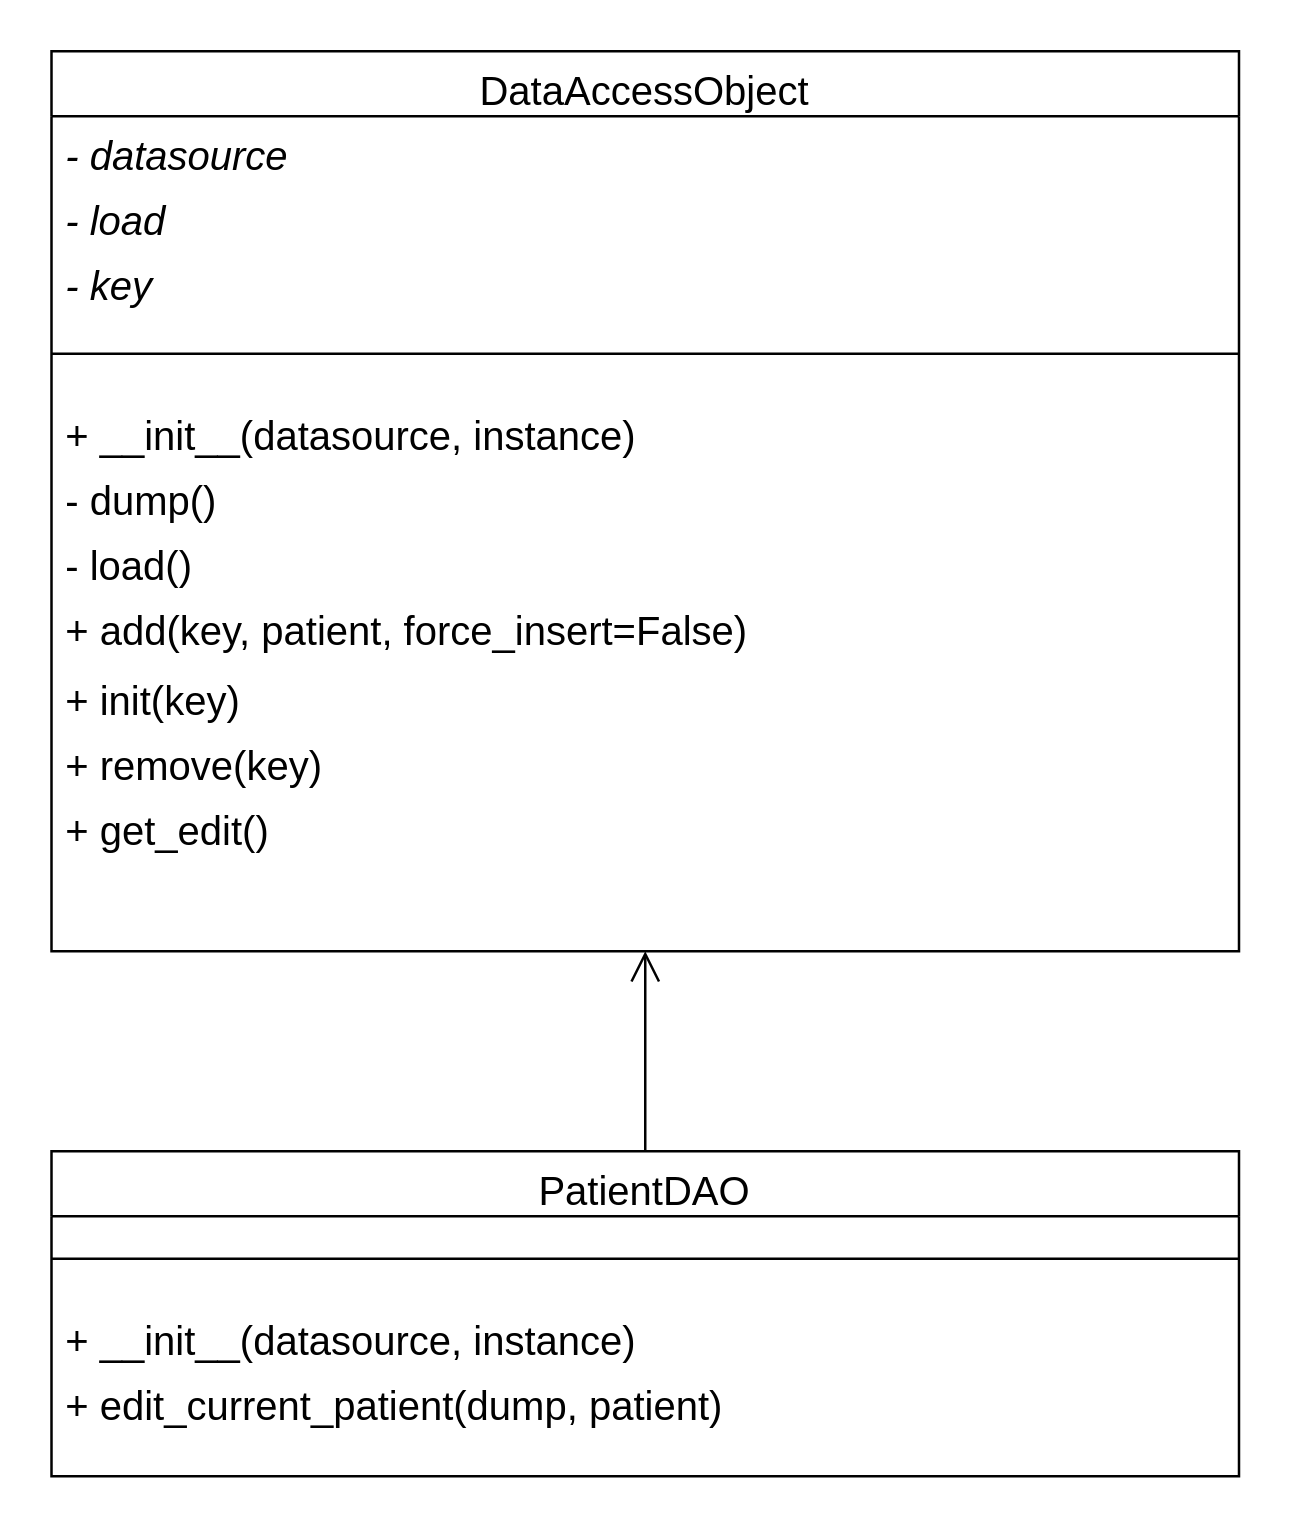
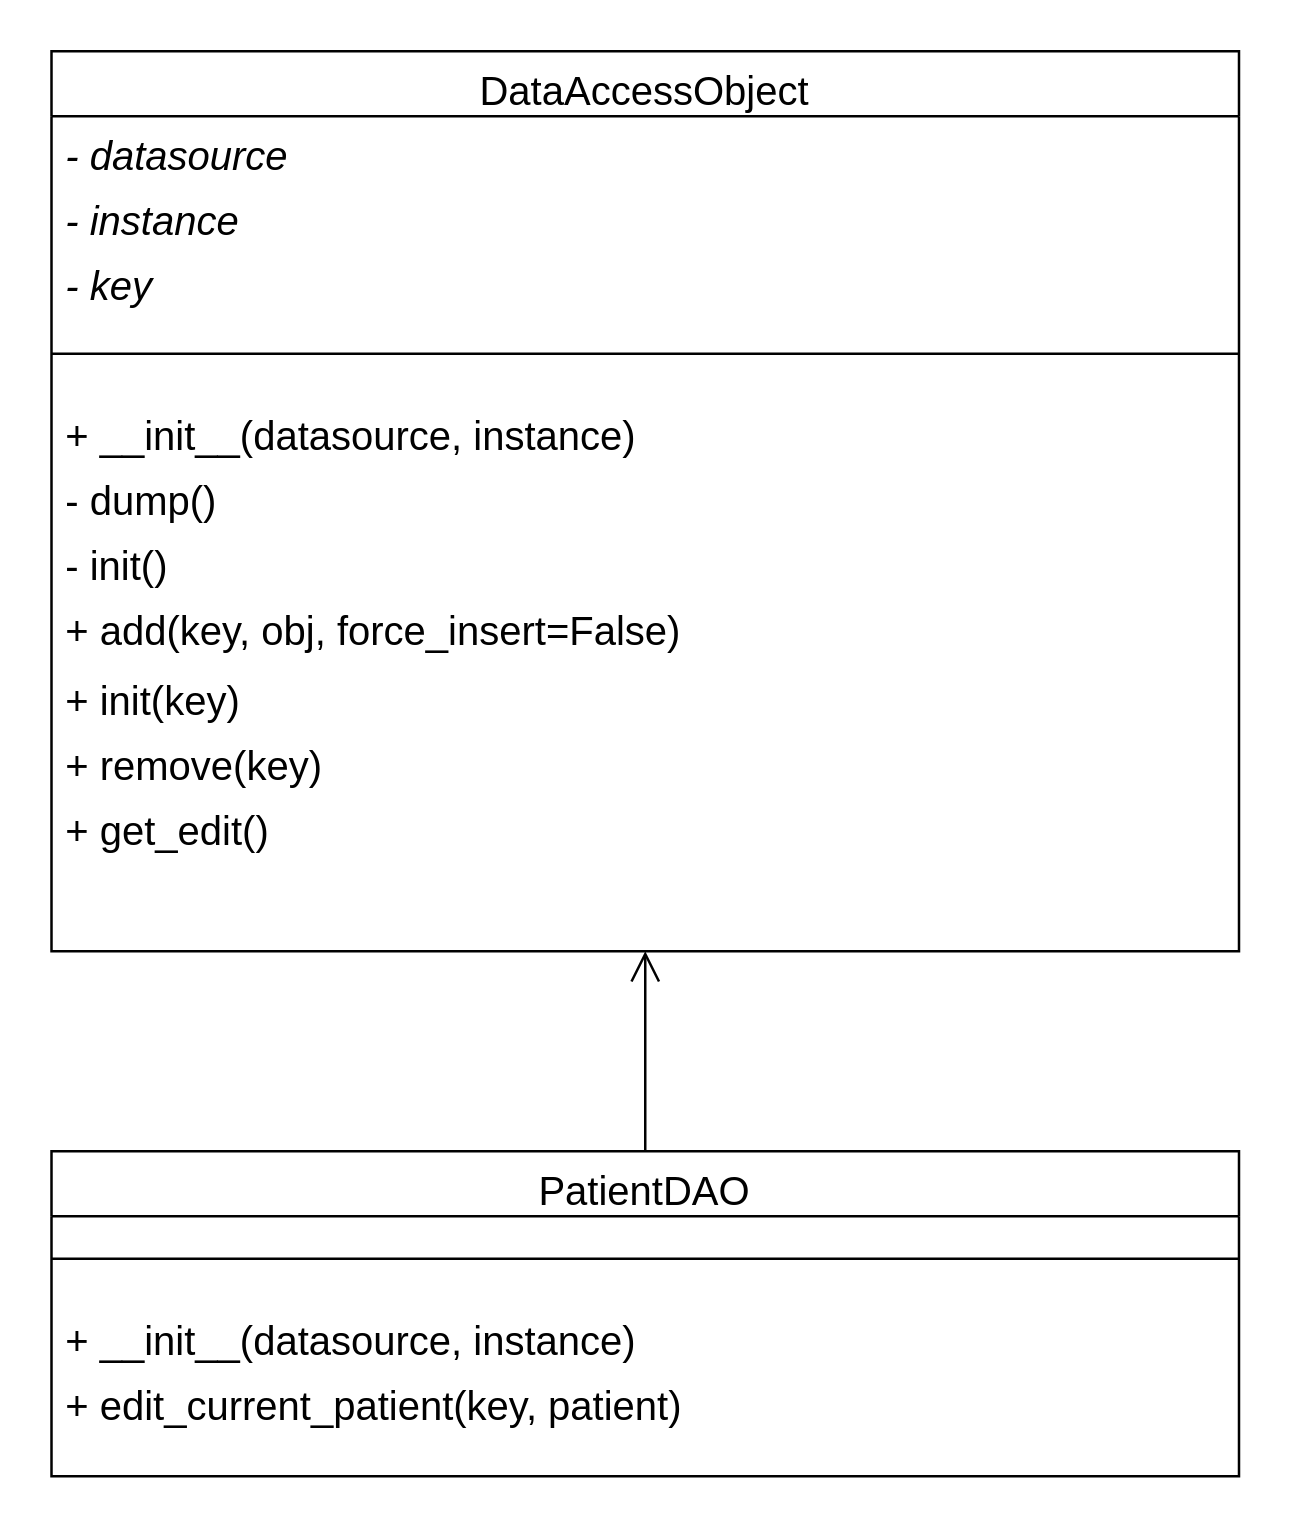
(122, 222) -> (167, 222)
(144, 567) -> (139, 567)
(460, 632) -> (421, 632)
(448, 1407) -> (437, 1407)
